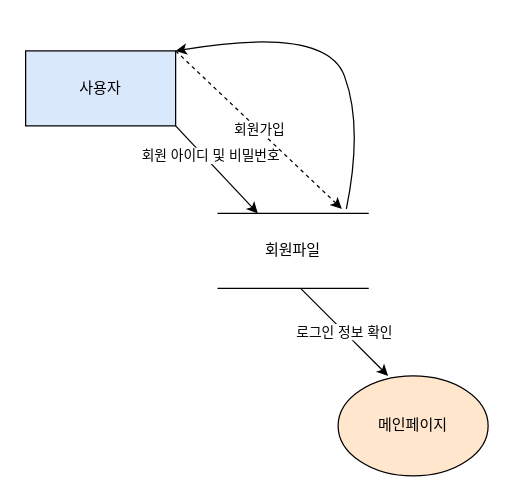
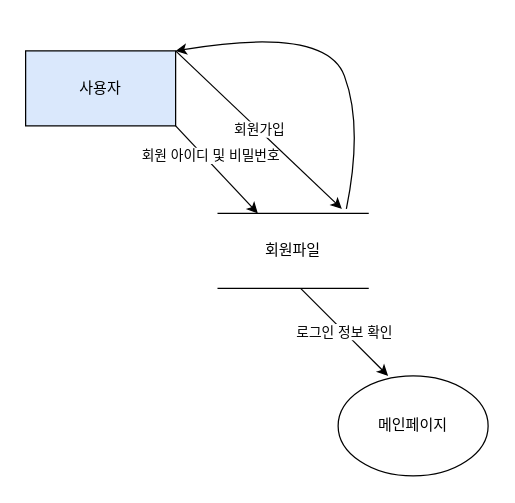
(211, 84) -> (211, 84)
(413, 426) -> (413, 426)
